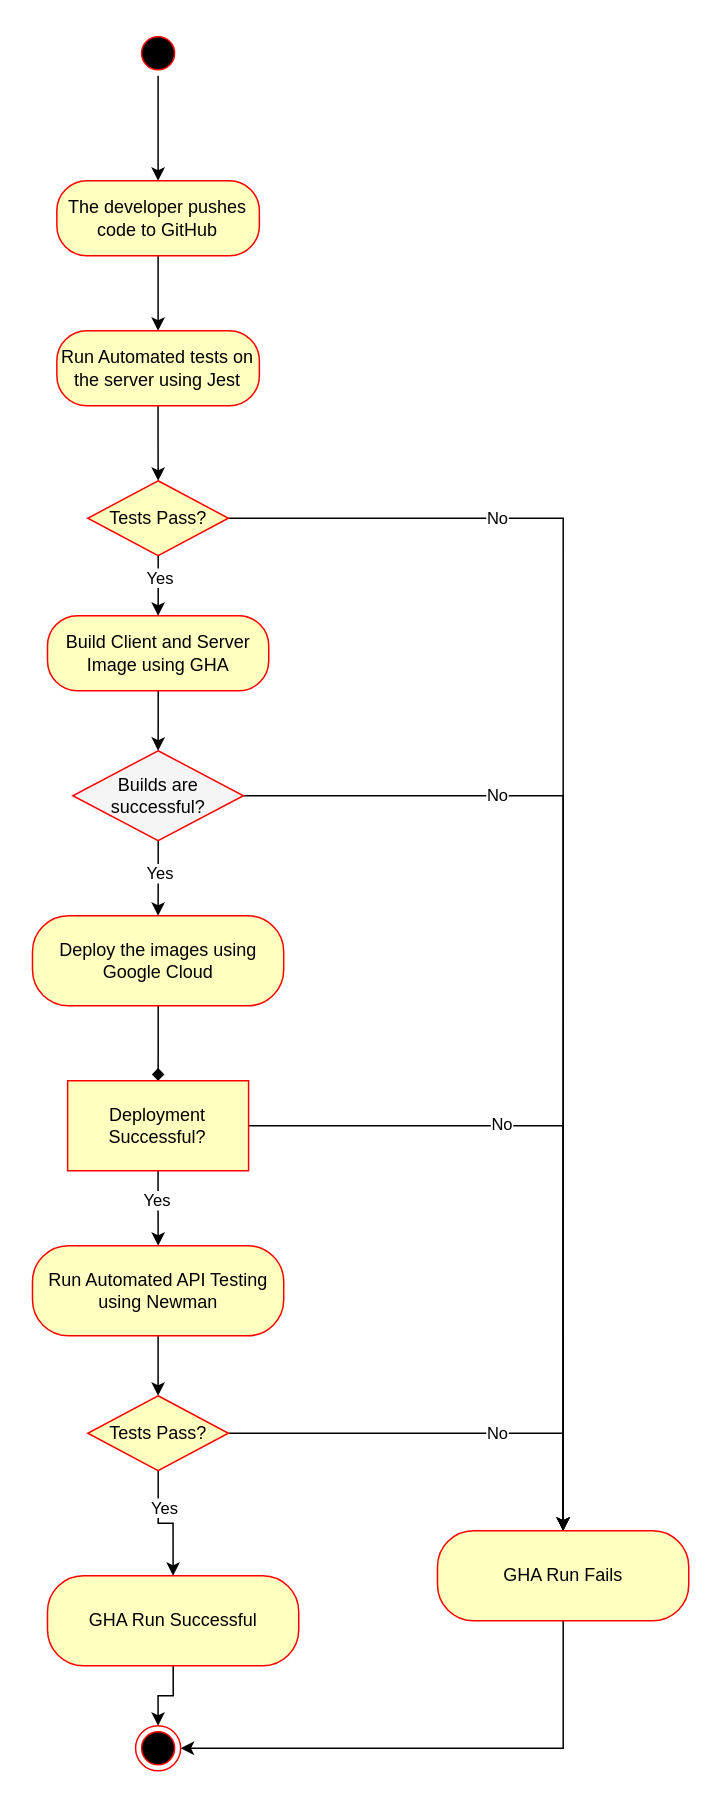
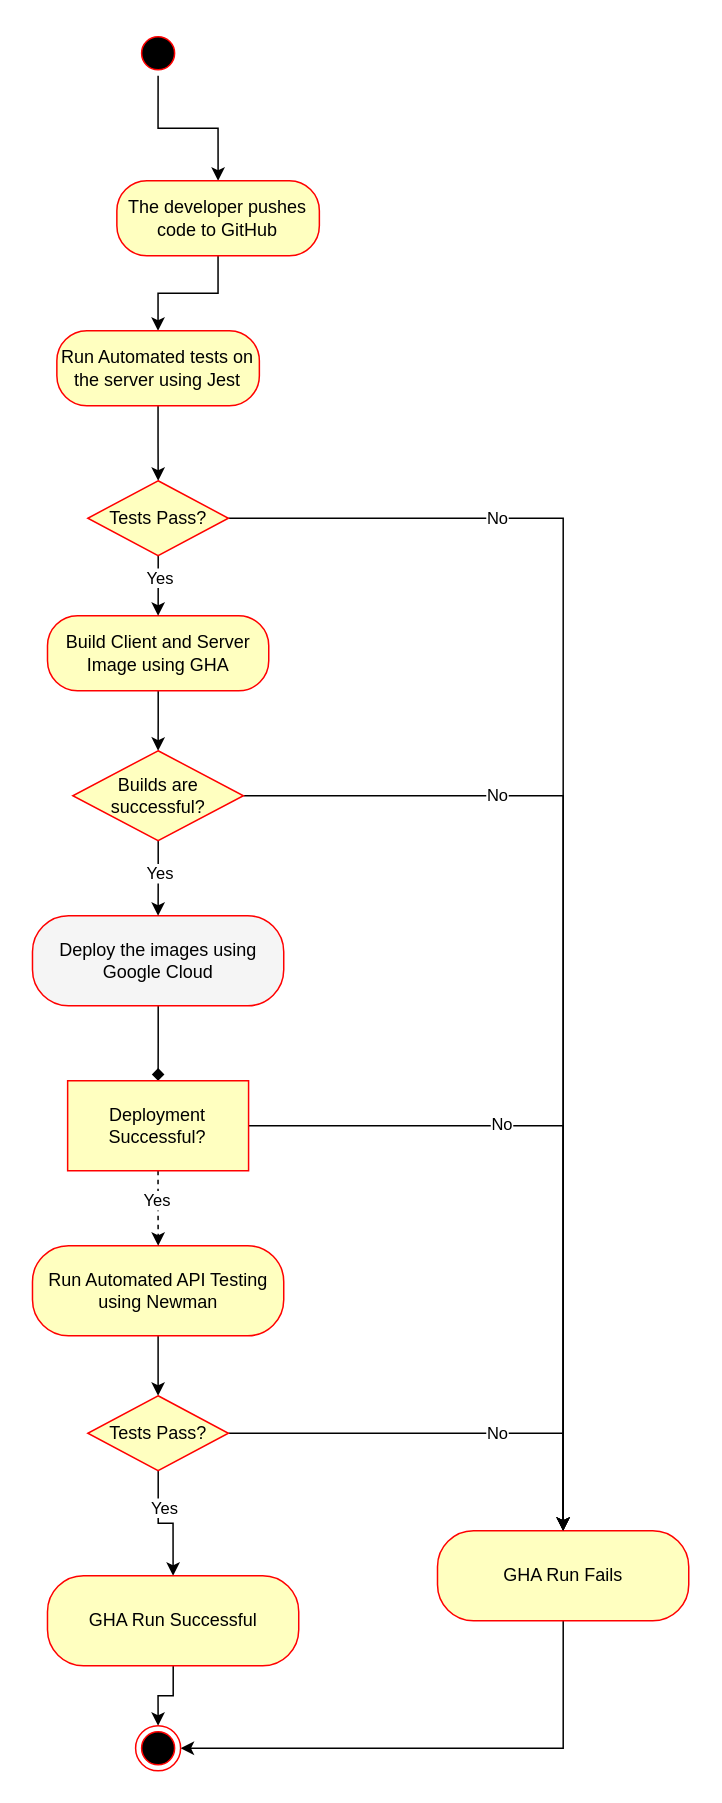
(158, 218) -> (218, 218)
(158, 796) -> (158, 796)
(158, 961) -> (158, 961)
(158, 1222) -> (158, 1222)
